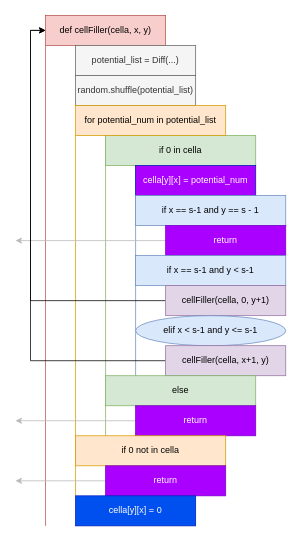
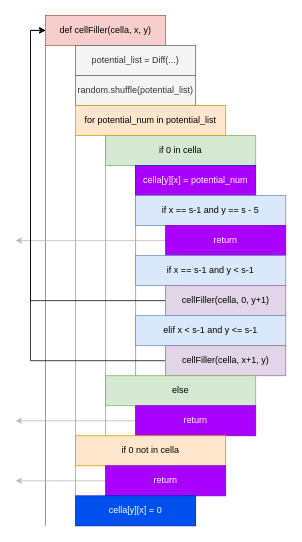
(210, 210) -> (210, 210)
(210, 330) -> (210, 330)
